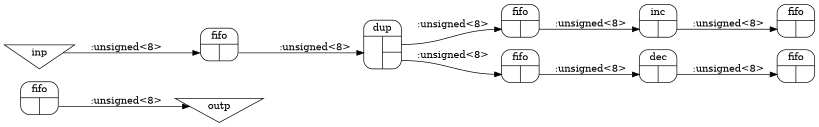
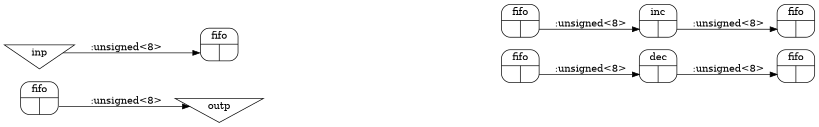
(383, 45) -> none
